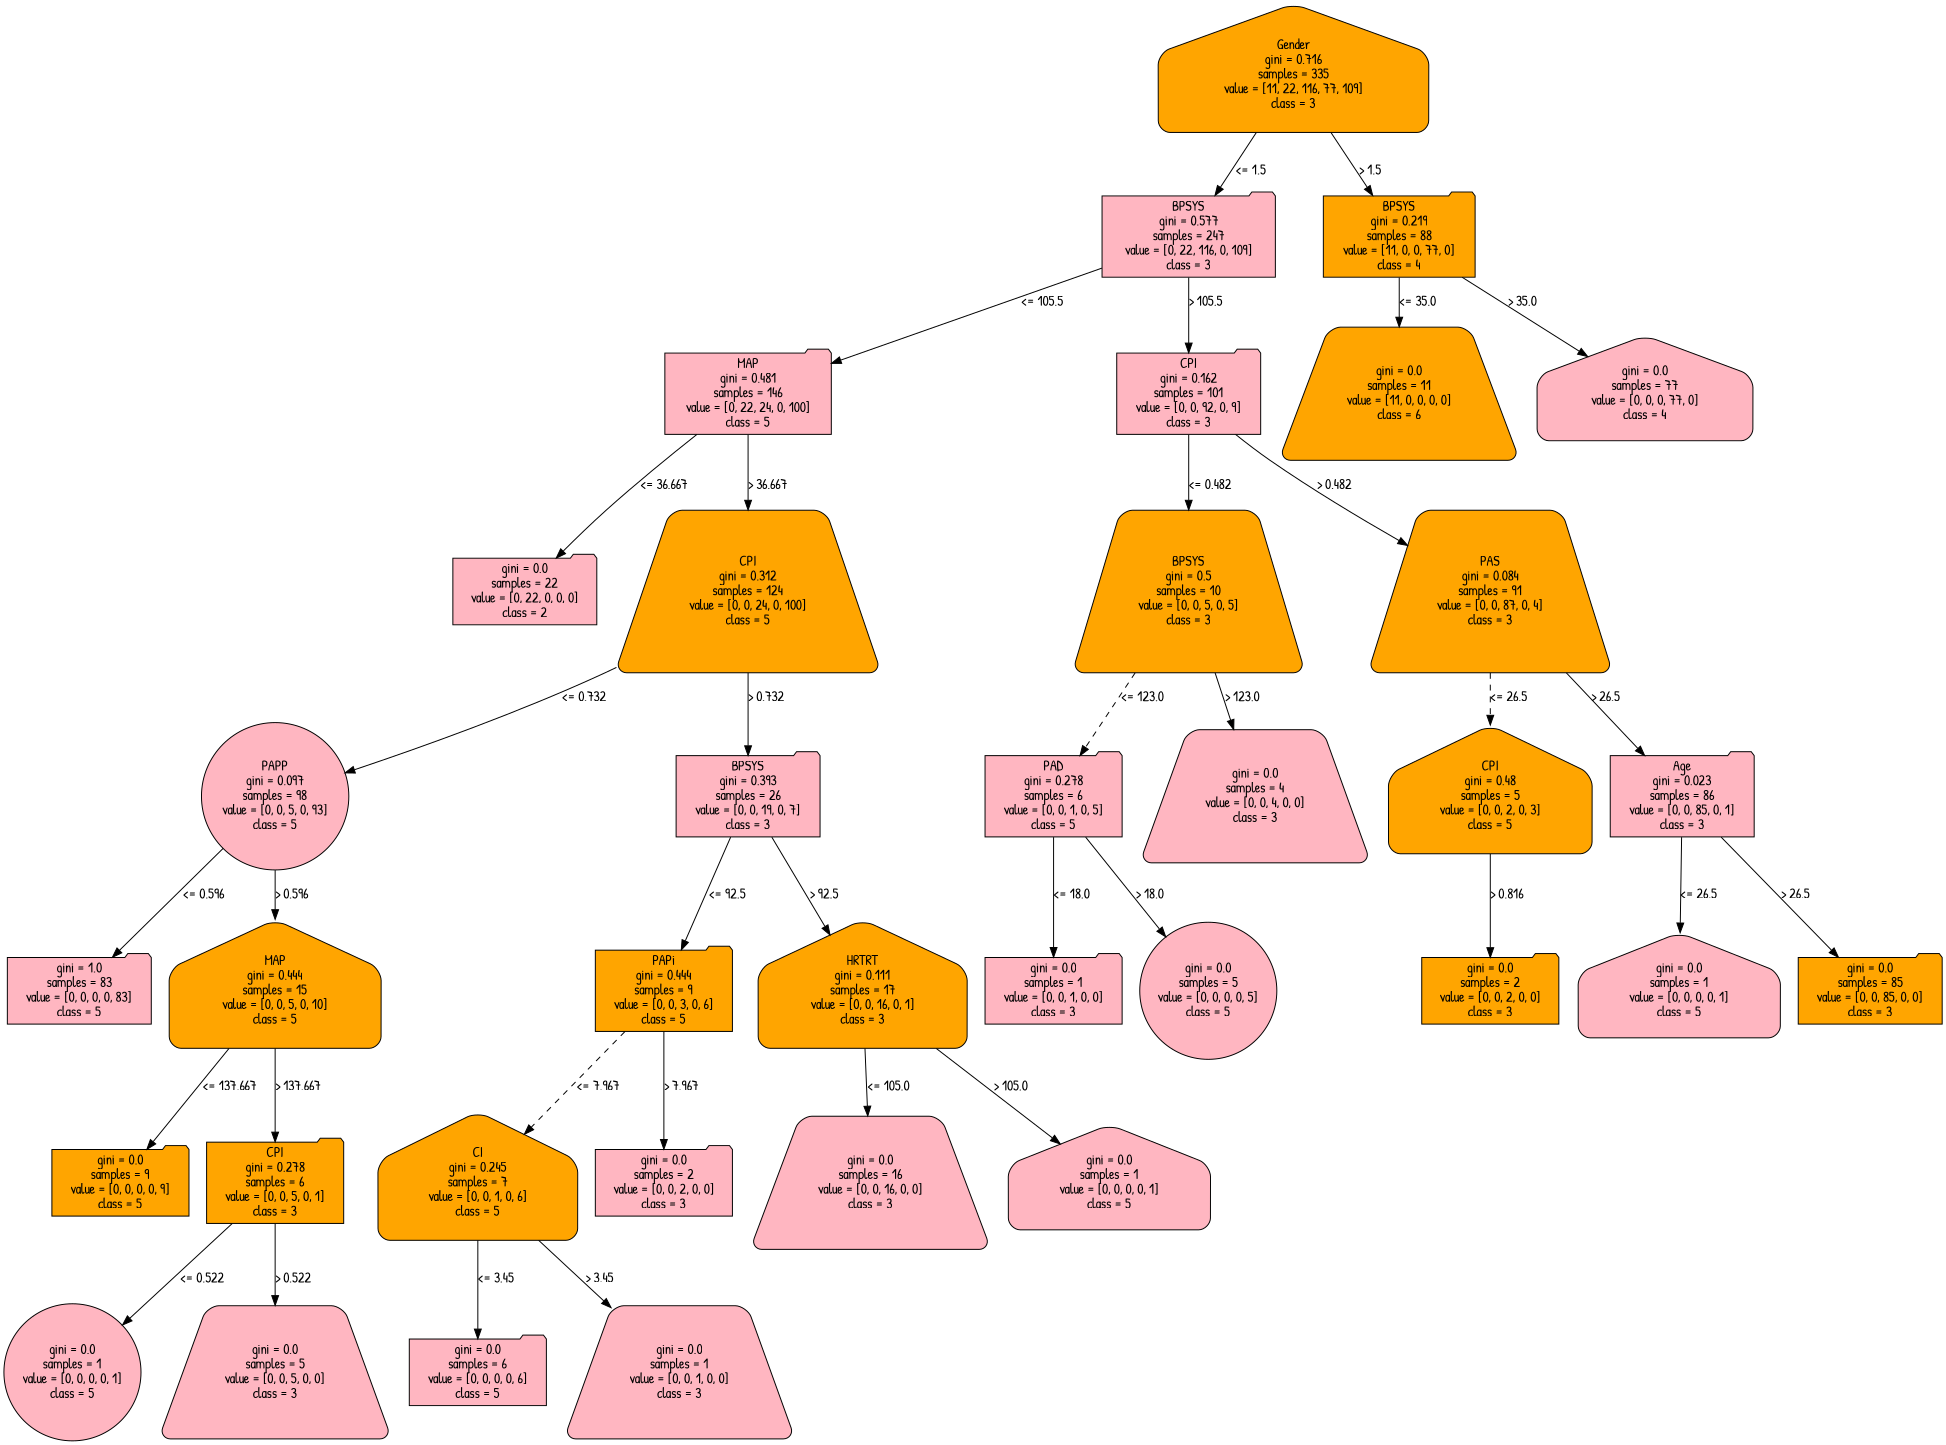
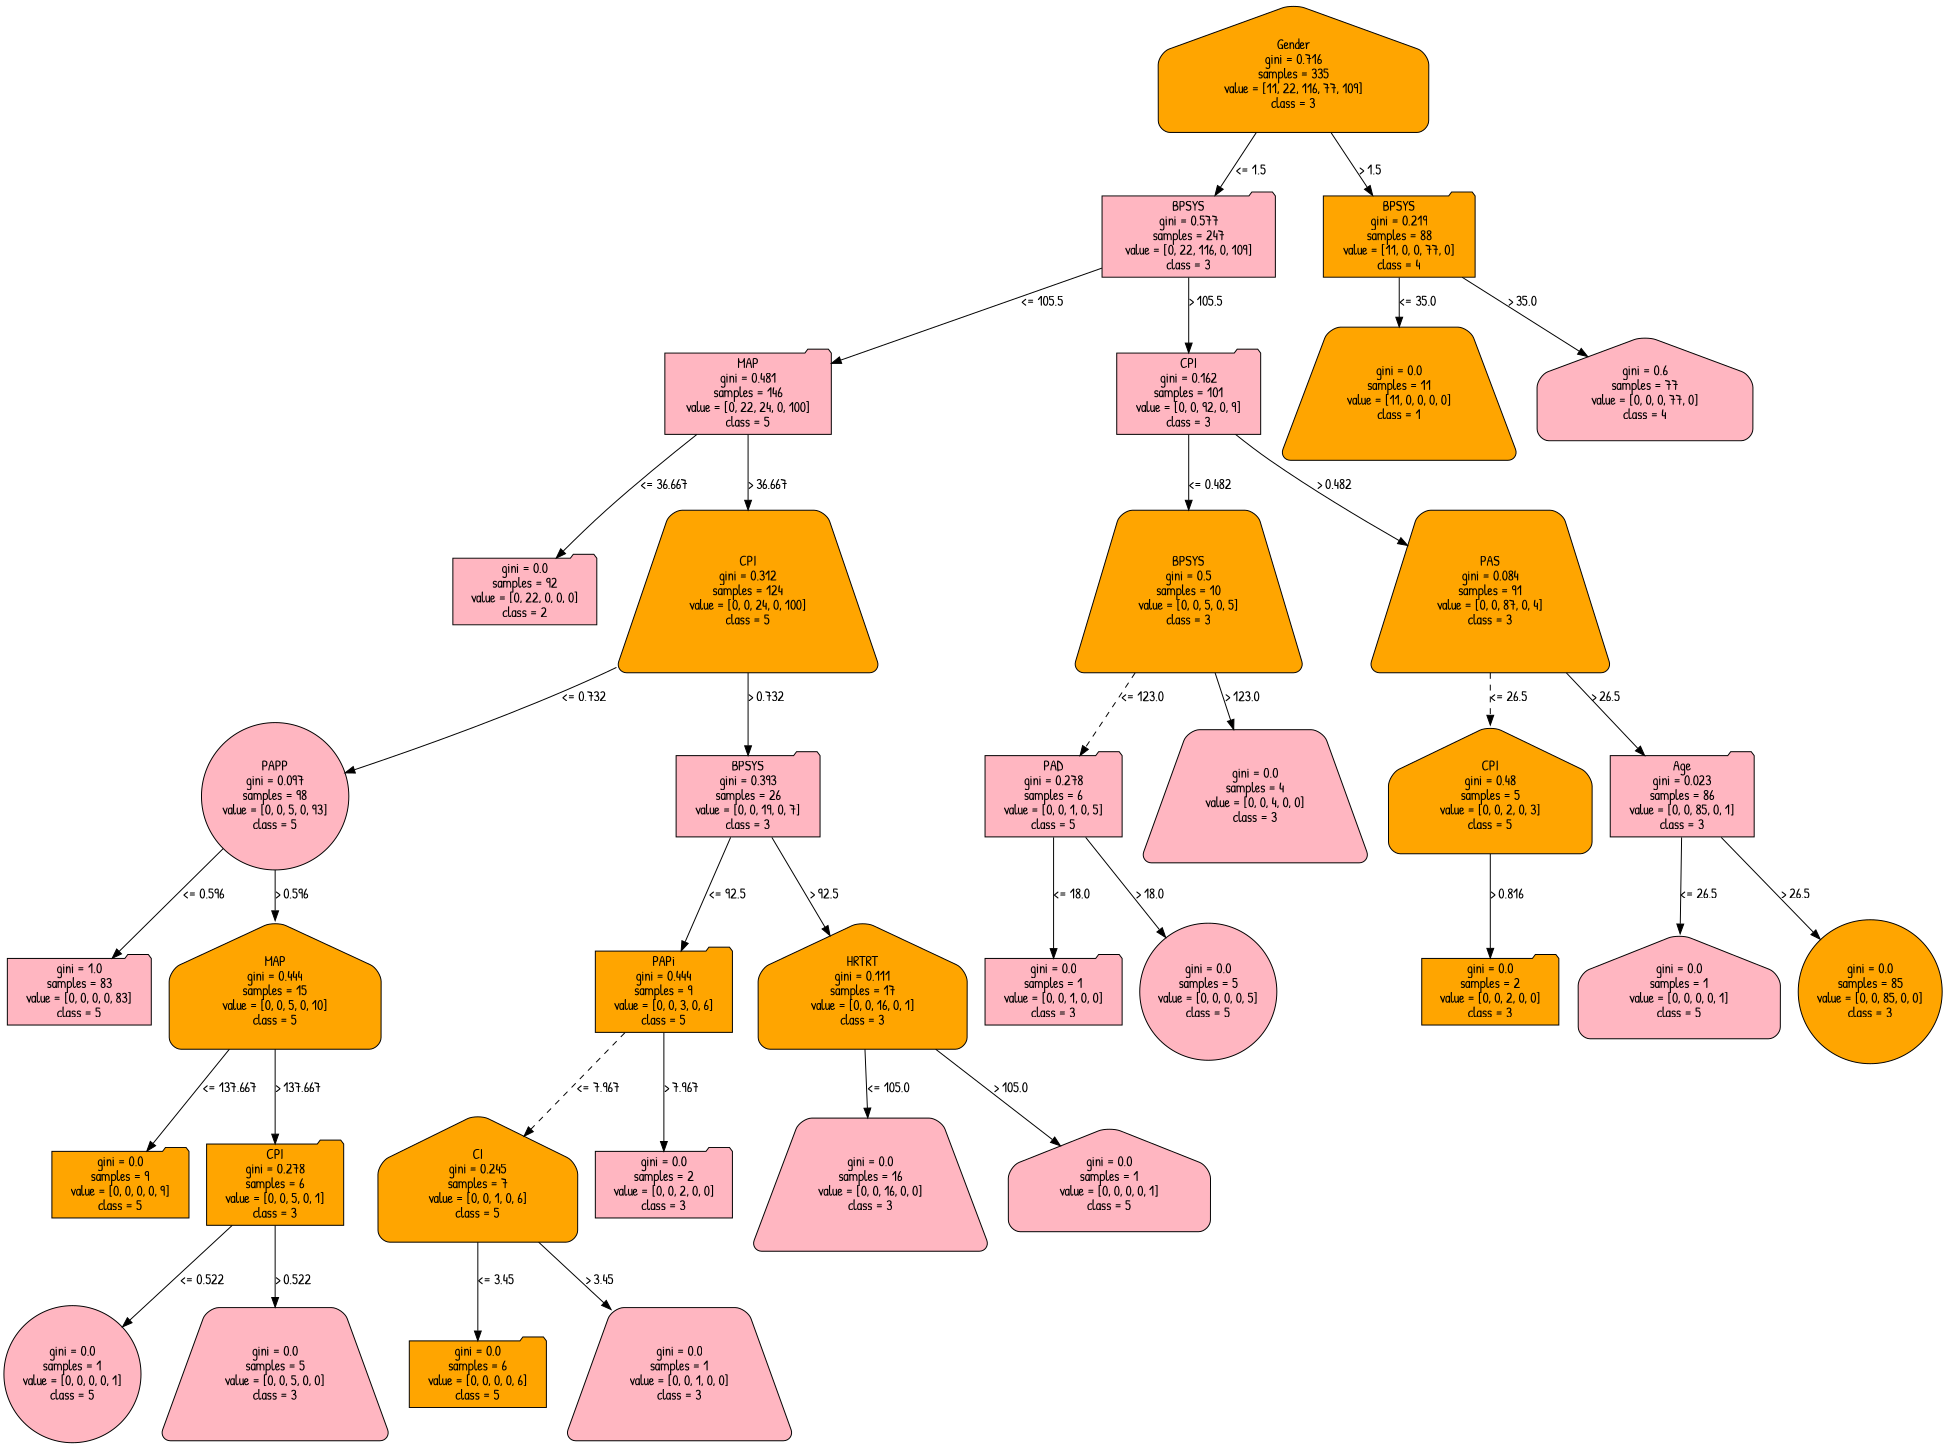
(1399, 394) -> (1399, 394)
(1645, 394) -> (1645, 394)
(525, 591) -> (525, 591)
(1870, 991) -> (1870, 992)
(478, 1372) -> (478, 1374)
